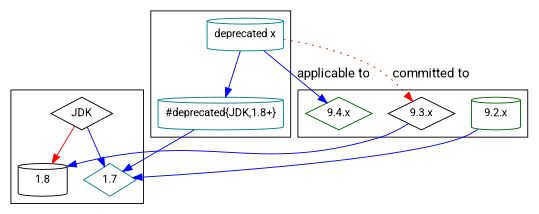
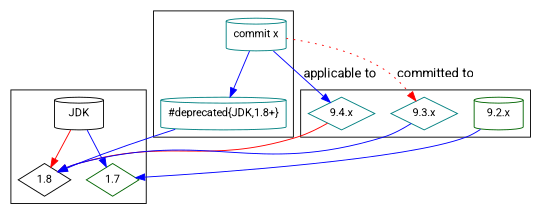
(245, 35) -> (256, 35)
(82, 114) -> (79, 114)
(339, 114) -> (342, 114)
(421, 114) -> (424, 114)
(169, 145) -> (121, 148)
none -> (252, 147)
(43, 180) -> (45, 180)
(110, 180) -> (113, 180)
